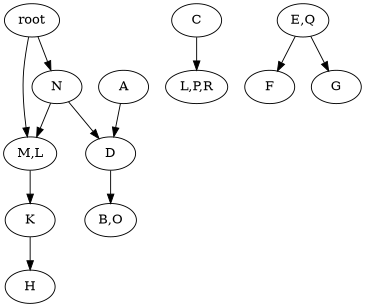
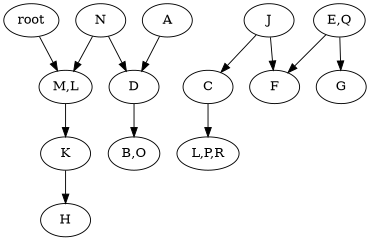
none -> (269, 20)
(43, 49) -> none
